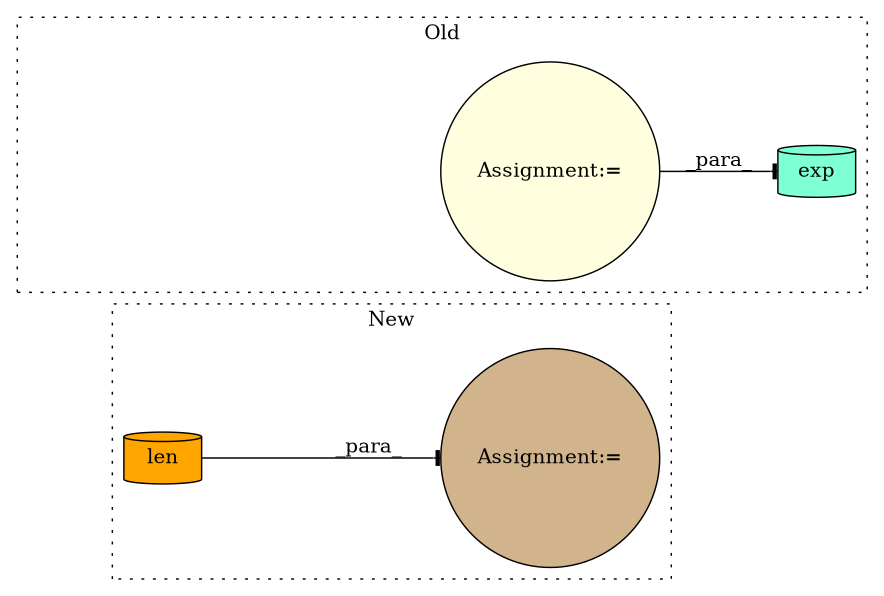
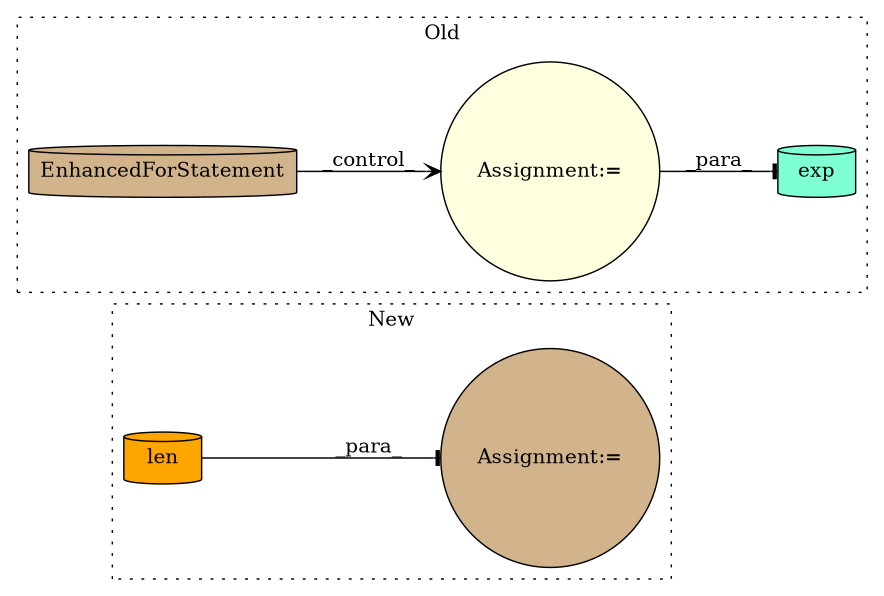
none -> (163, 171)
